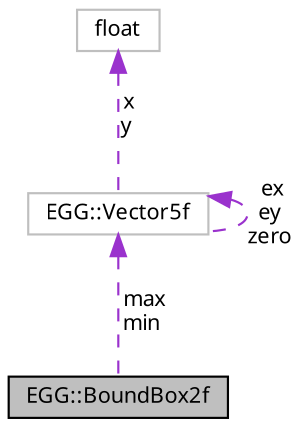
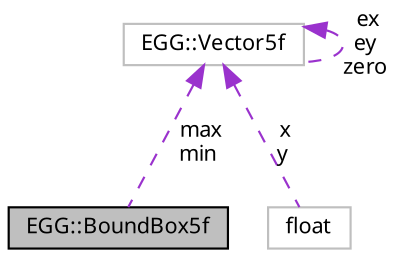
(118, 133) -> (267, 146)
(118, 397) -> (118, 228)
